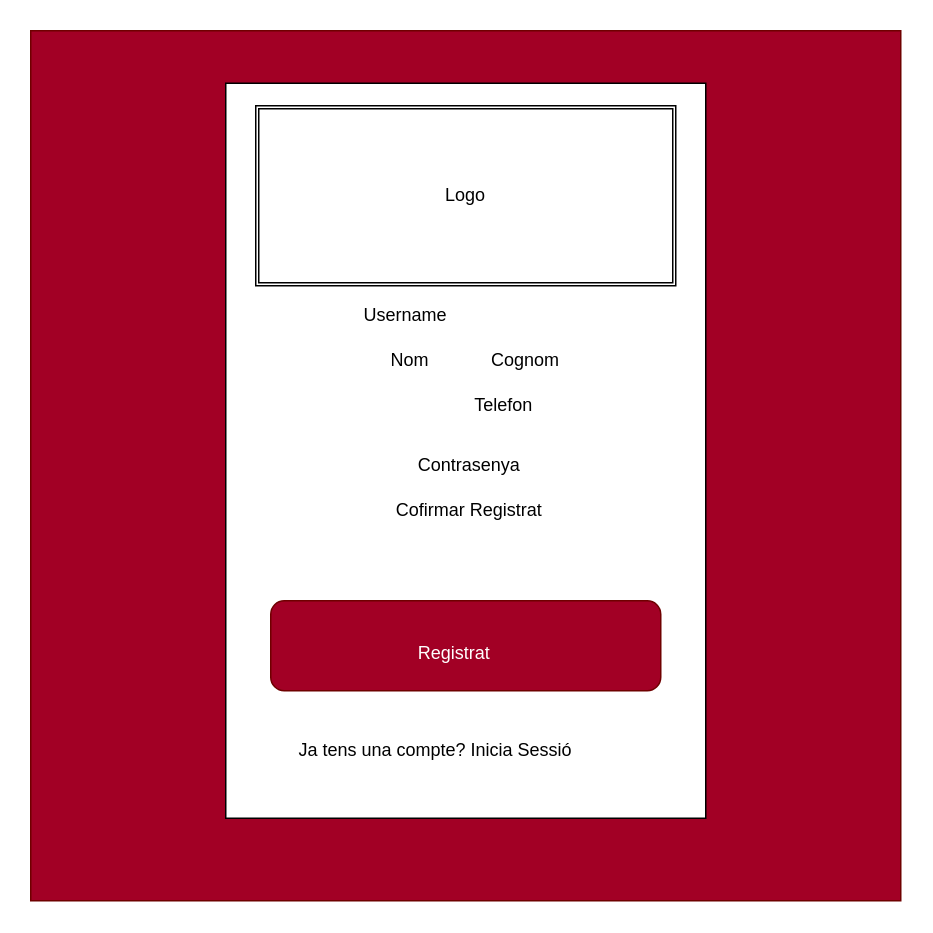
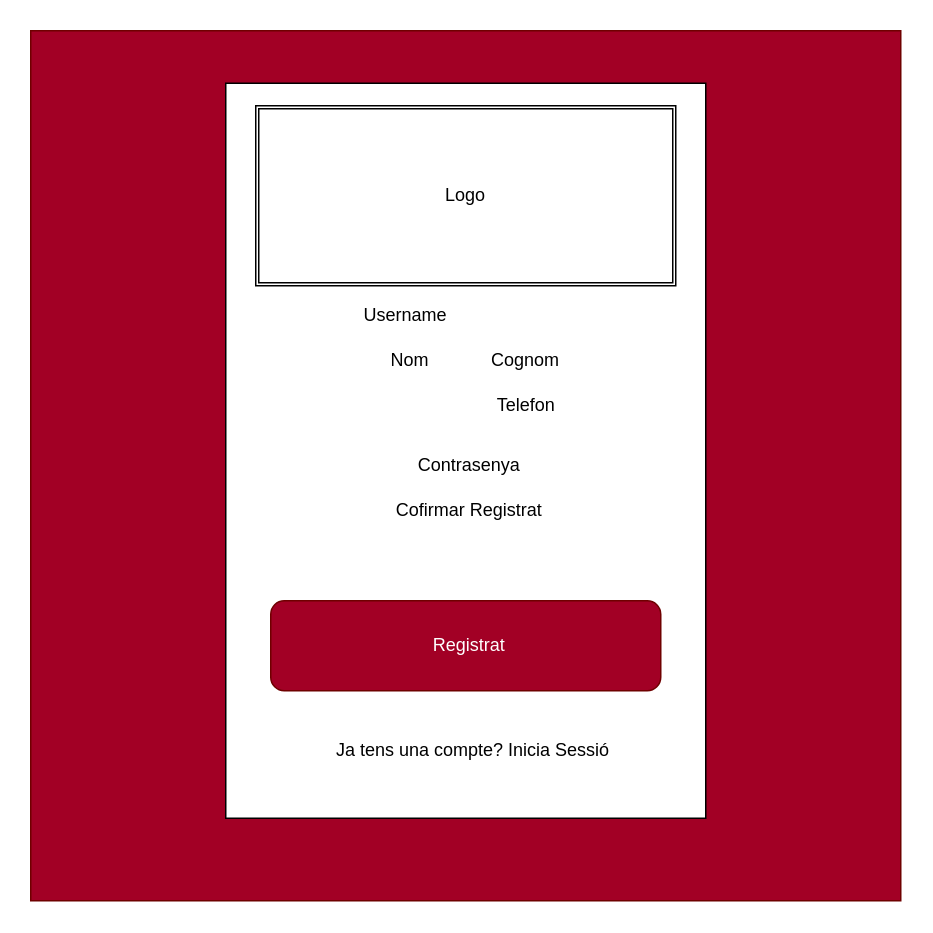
(503, 406) -> (526, 406)
(455, 653) -> (470, 646)
(436, 751) -> (473, 751)
